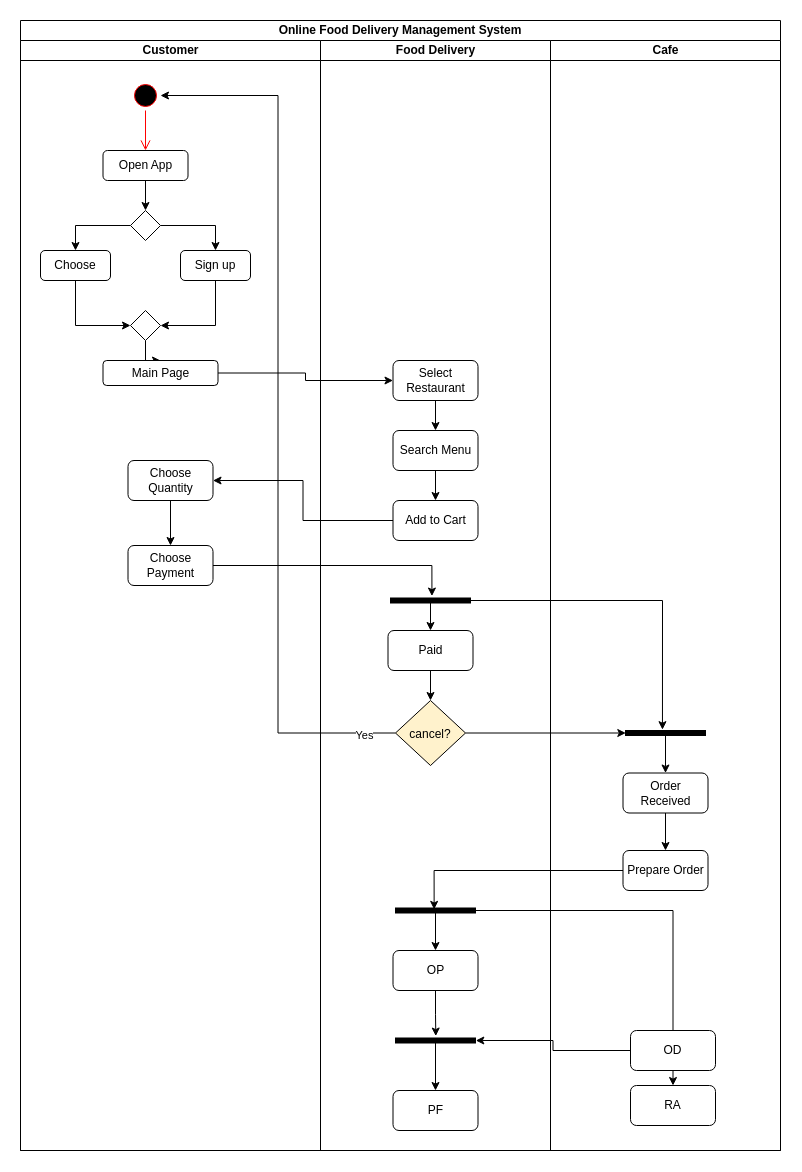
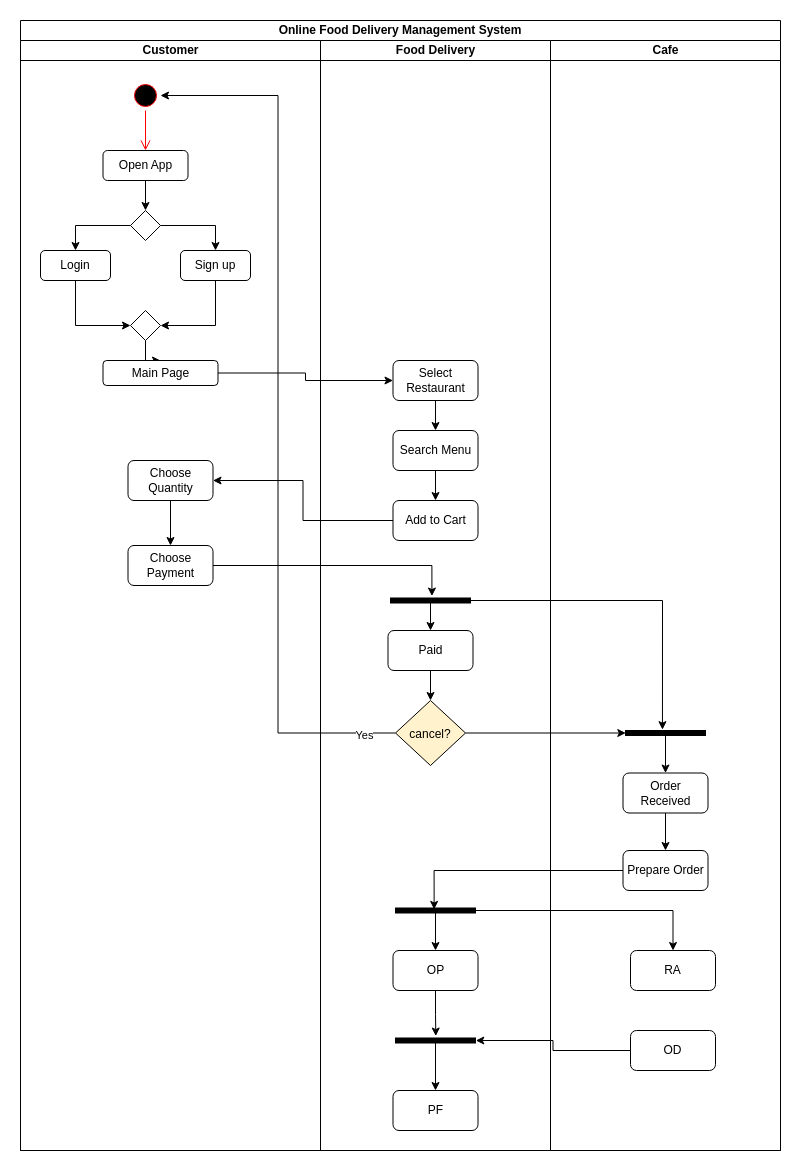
(76, 266) -> (76, 266)
(673, 1106) -> (673, 971)
